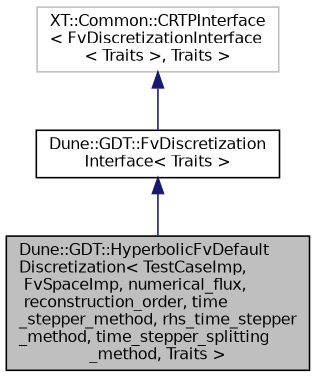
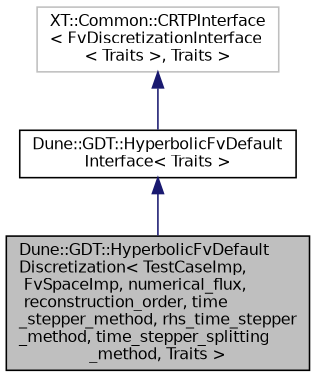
(158, 154) -> (158, 154)
